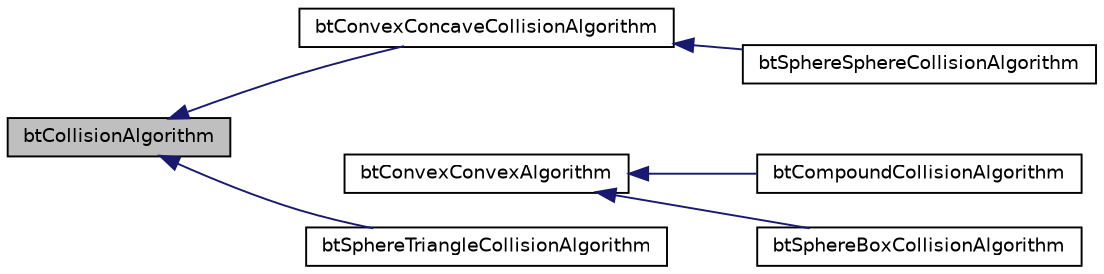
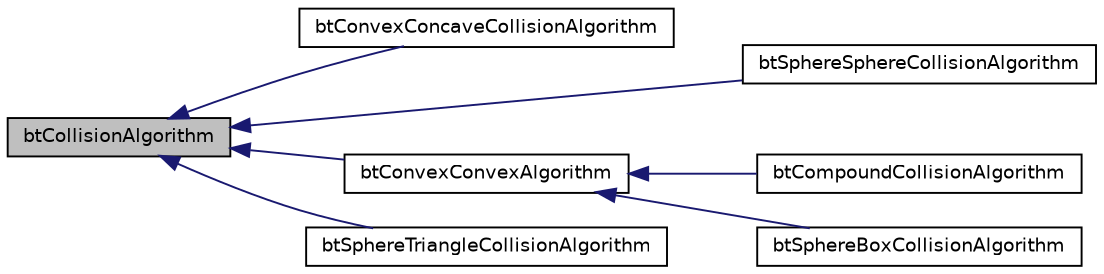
(718, 47) -> (496, 103)
none -> (297, 155)
